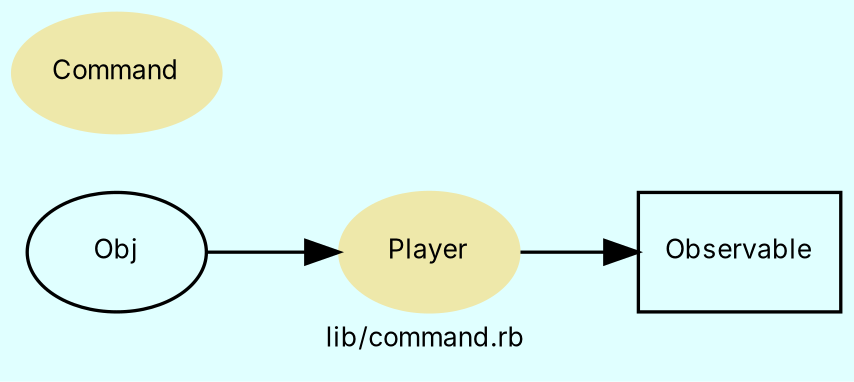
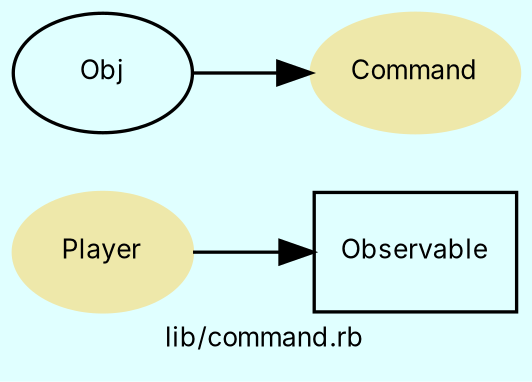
(256, 252) -> (235, 73)
